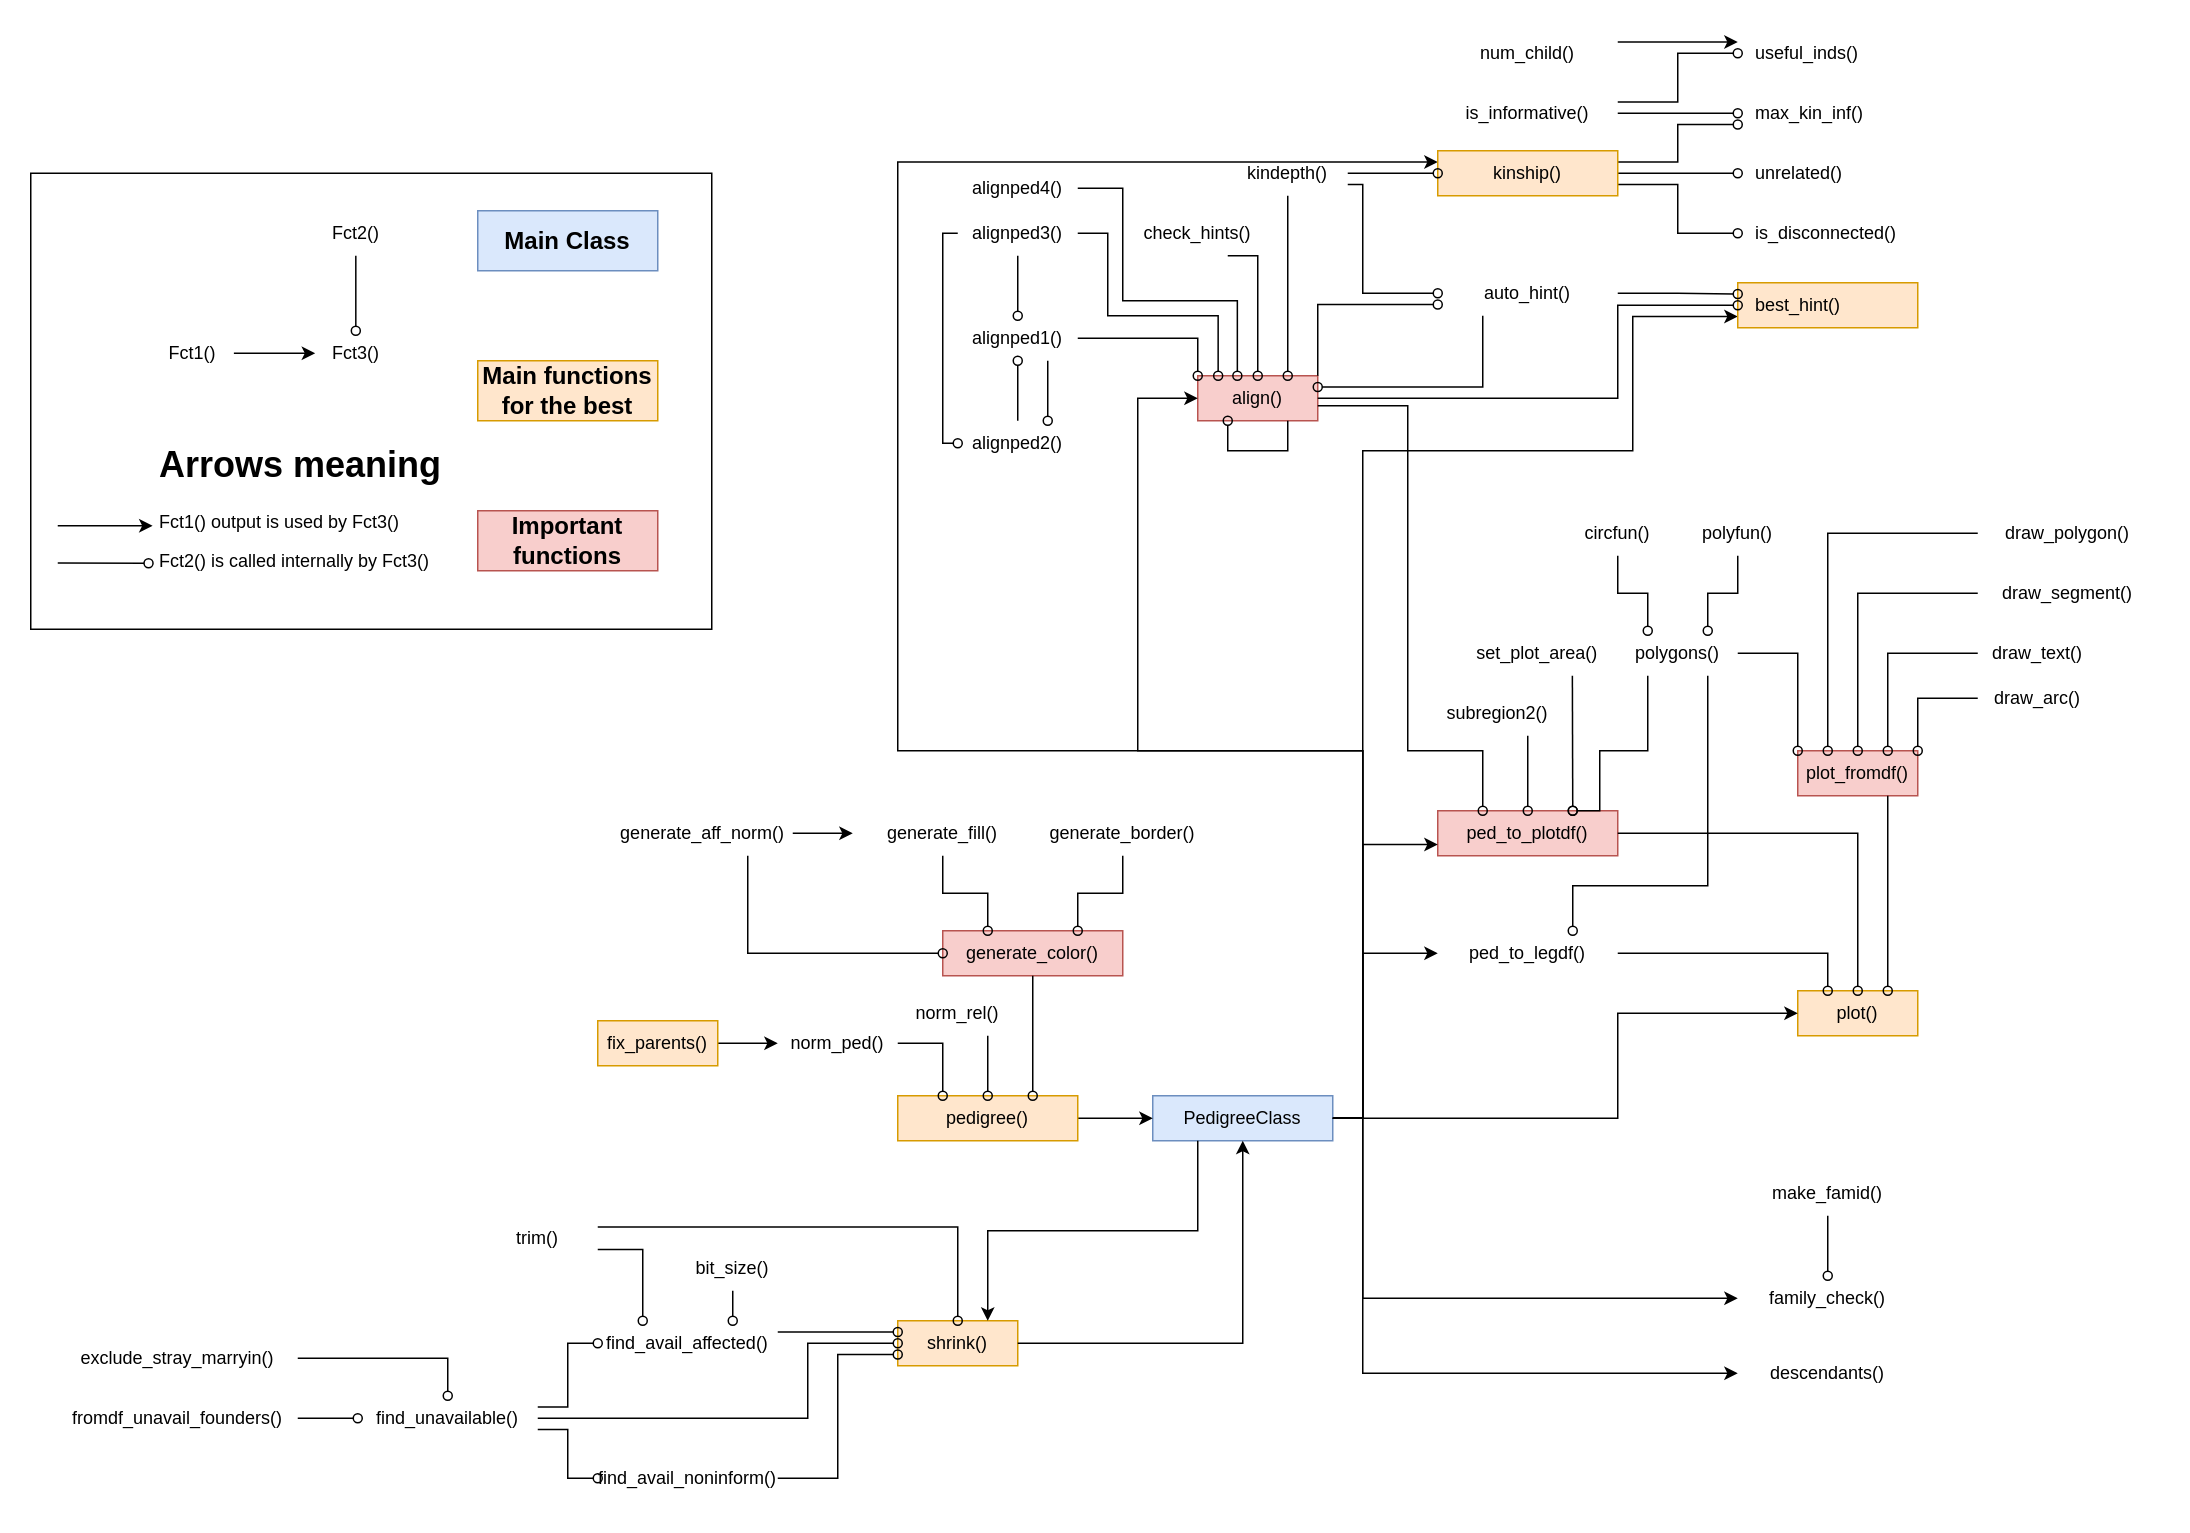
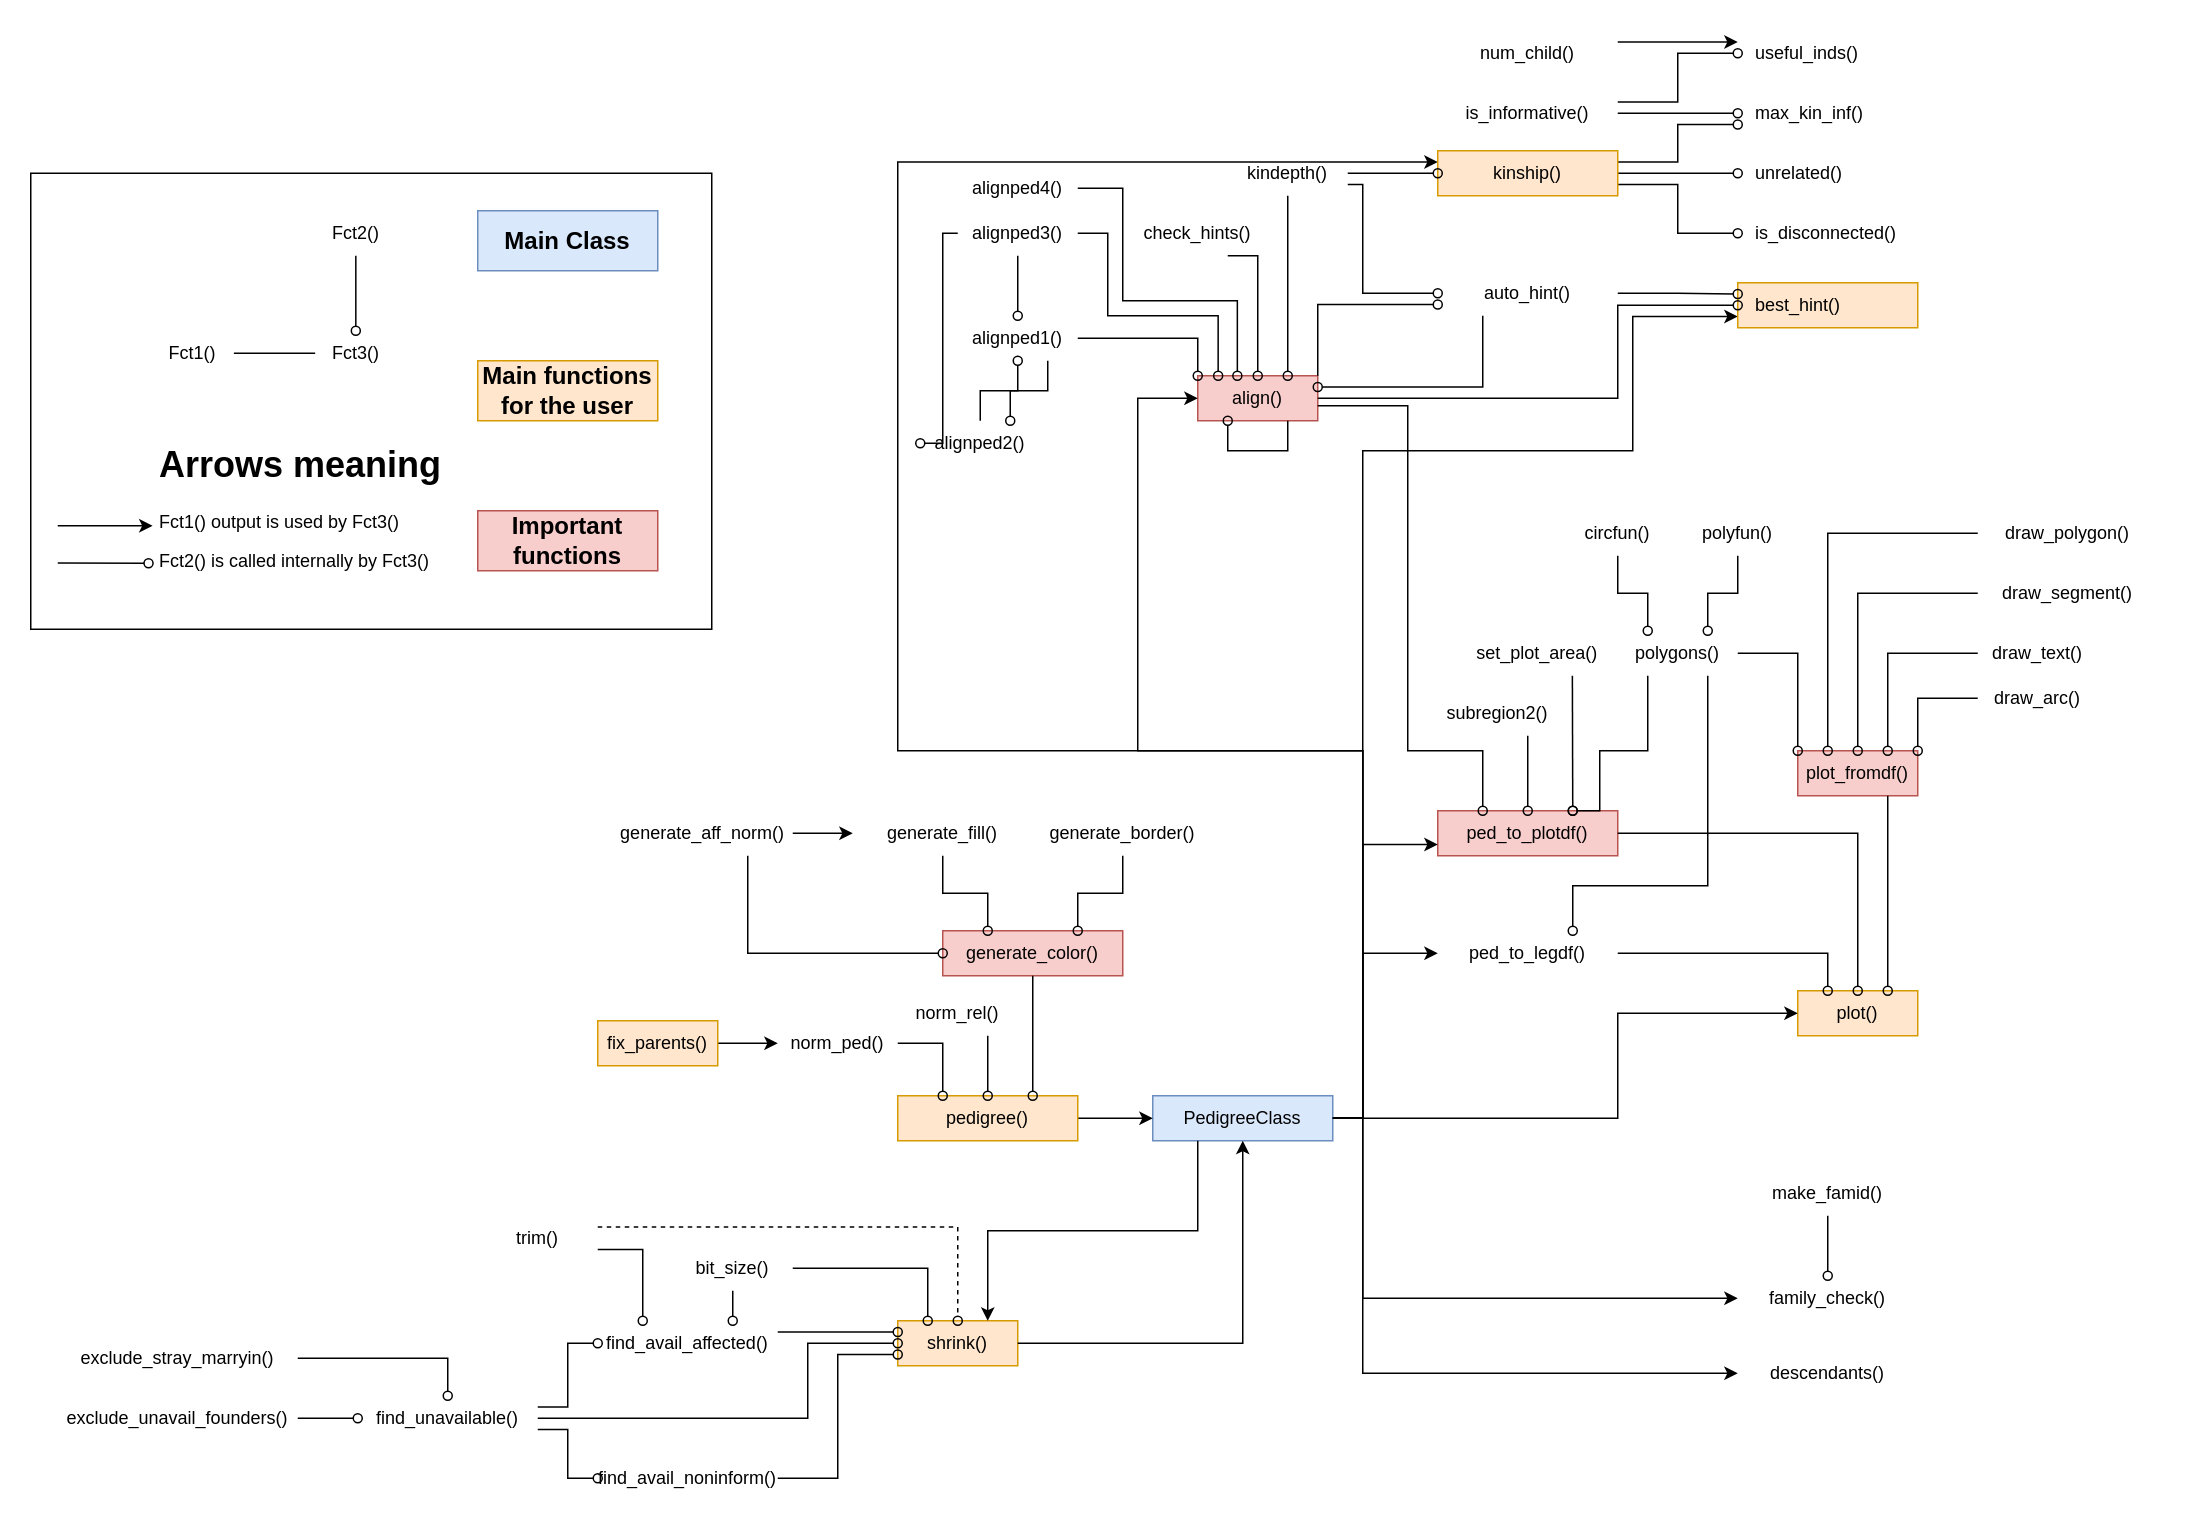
(304, 353) -> (308, 353)
(568, 391) -> (568, 391)
(1018, 443) -> (980, 443)
(823, 1227) -> (823, 1227)
none -> (884, 1268)
(178, 1418) -> (178, 1418)
